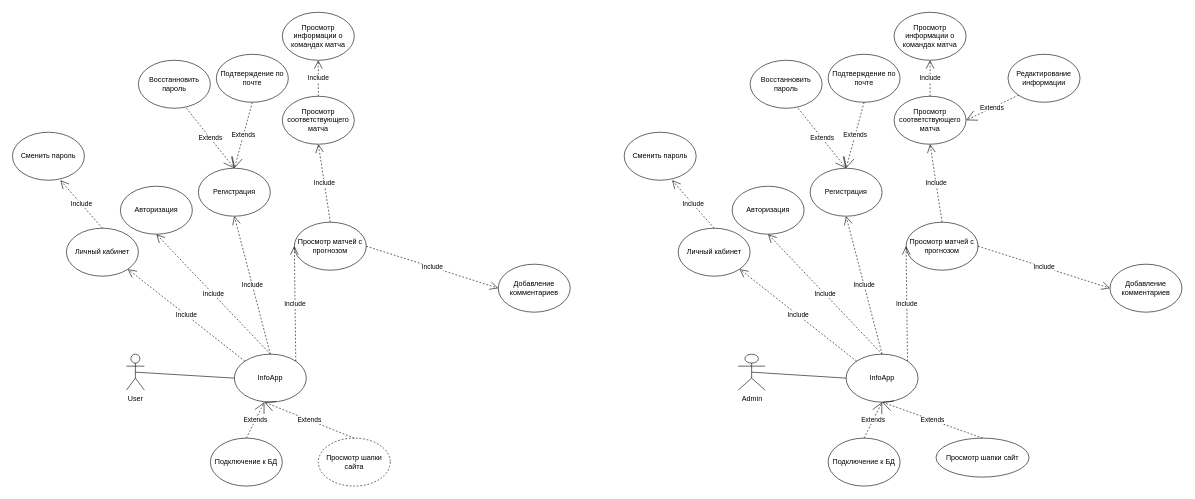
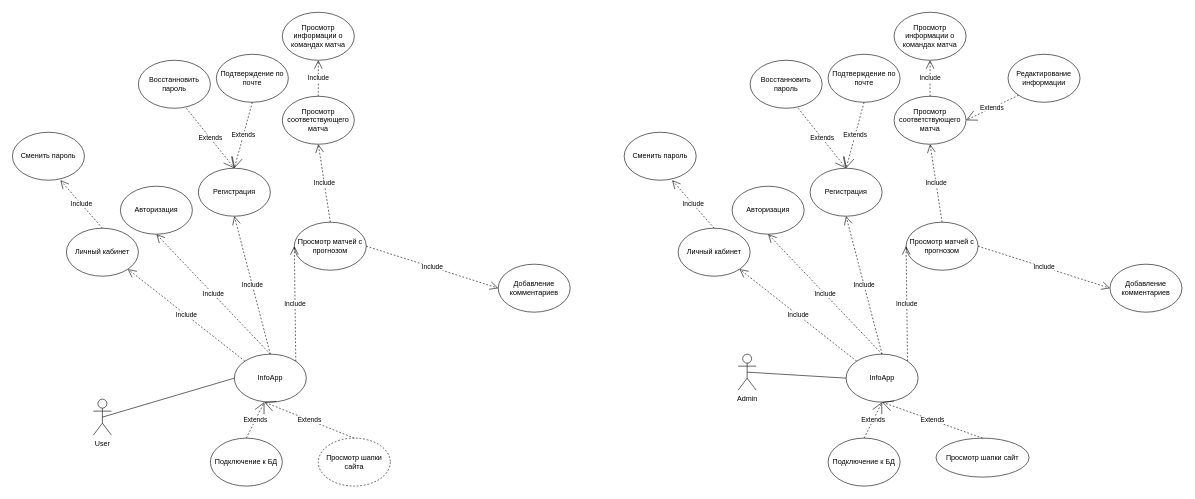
(135, 372) -> (102, 417)
(752, 372) -> (747, 372)
